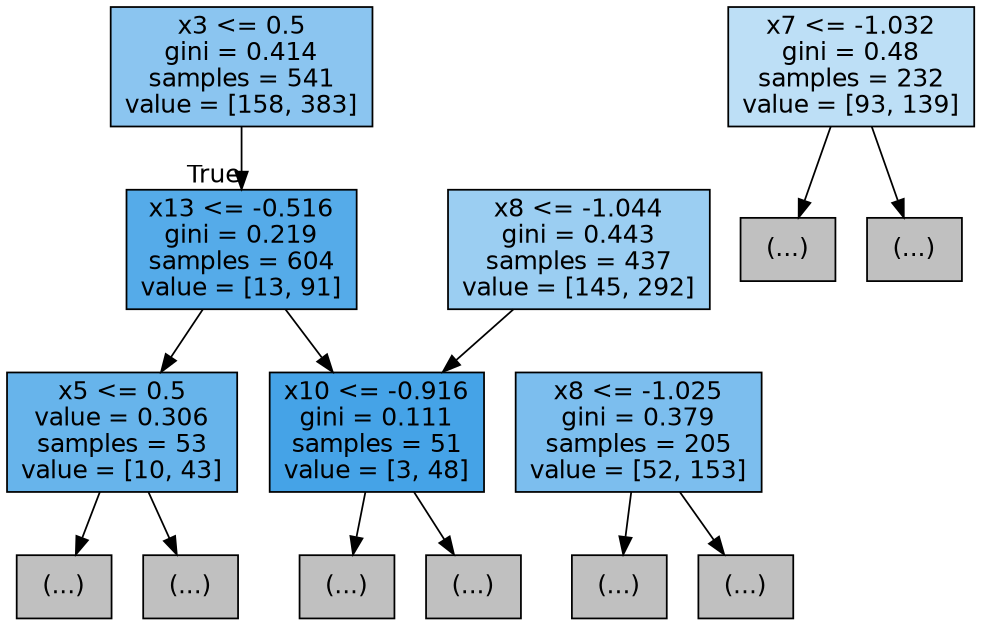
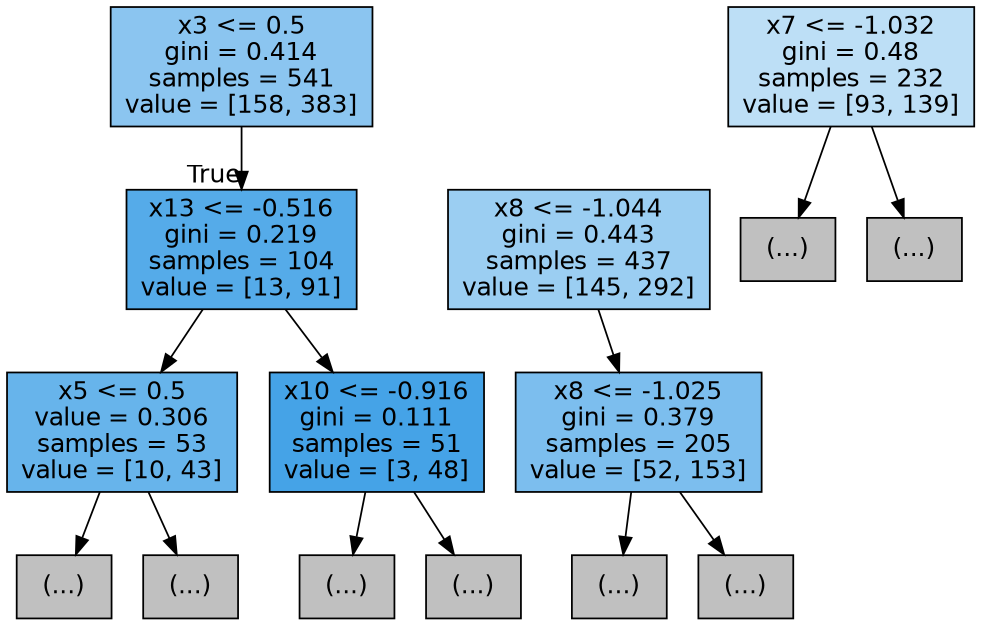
(242, 249) -> (242, 249)
(485, 335) -> (606, 332)
